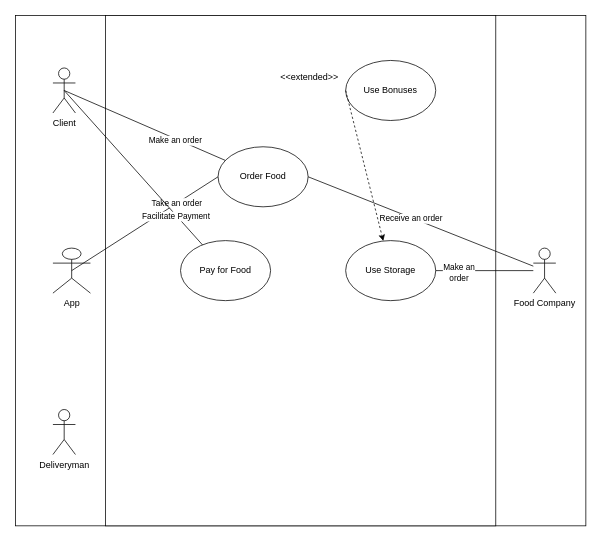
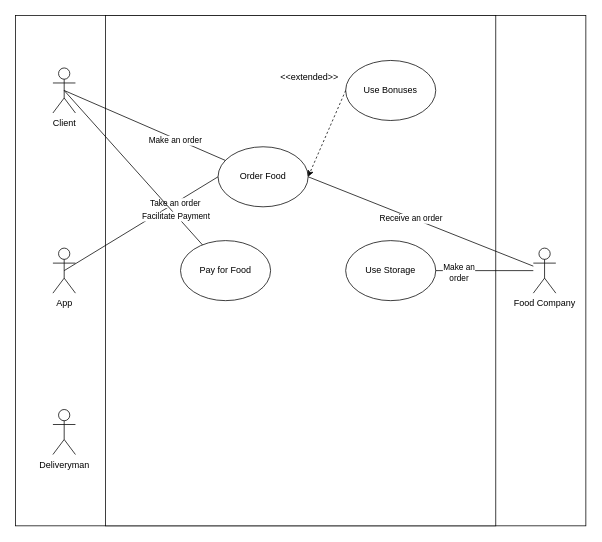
(358, 142) -> (319, 151)
(72, 270) -> (64, 270)
